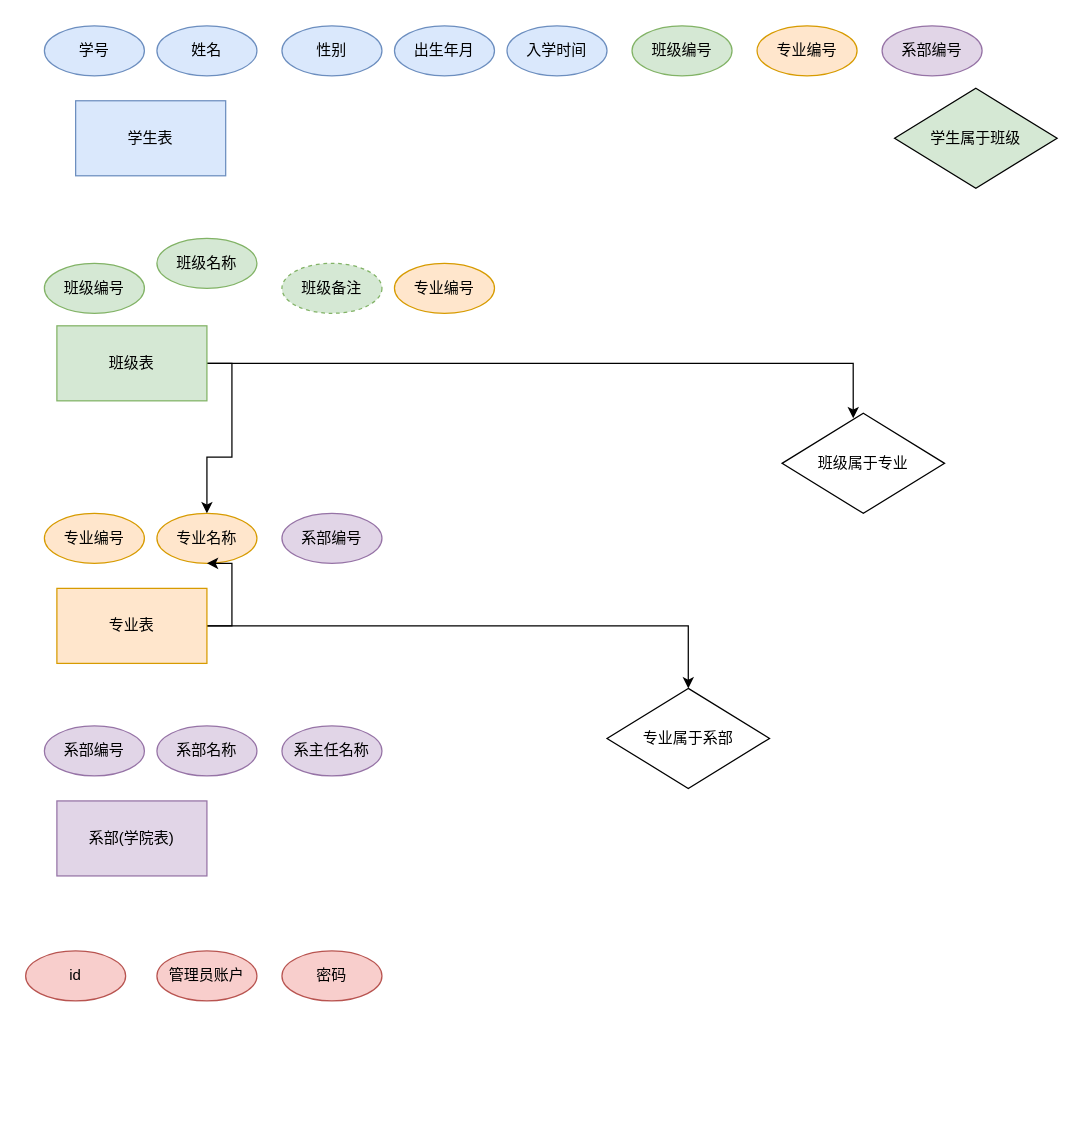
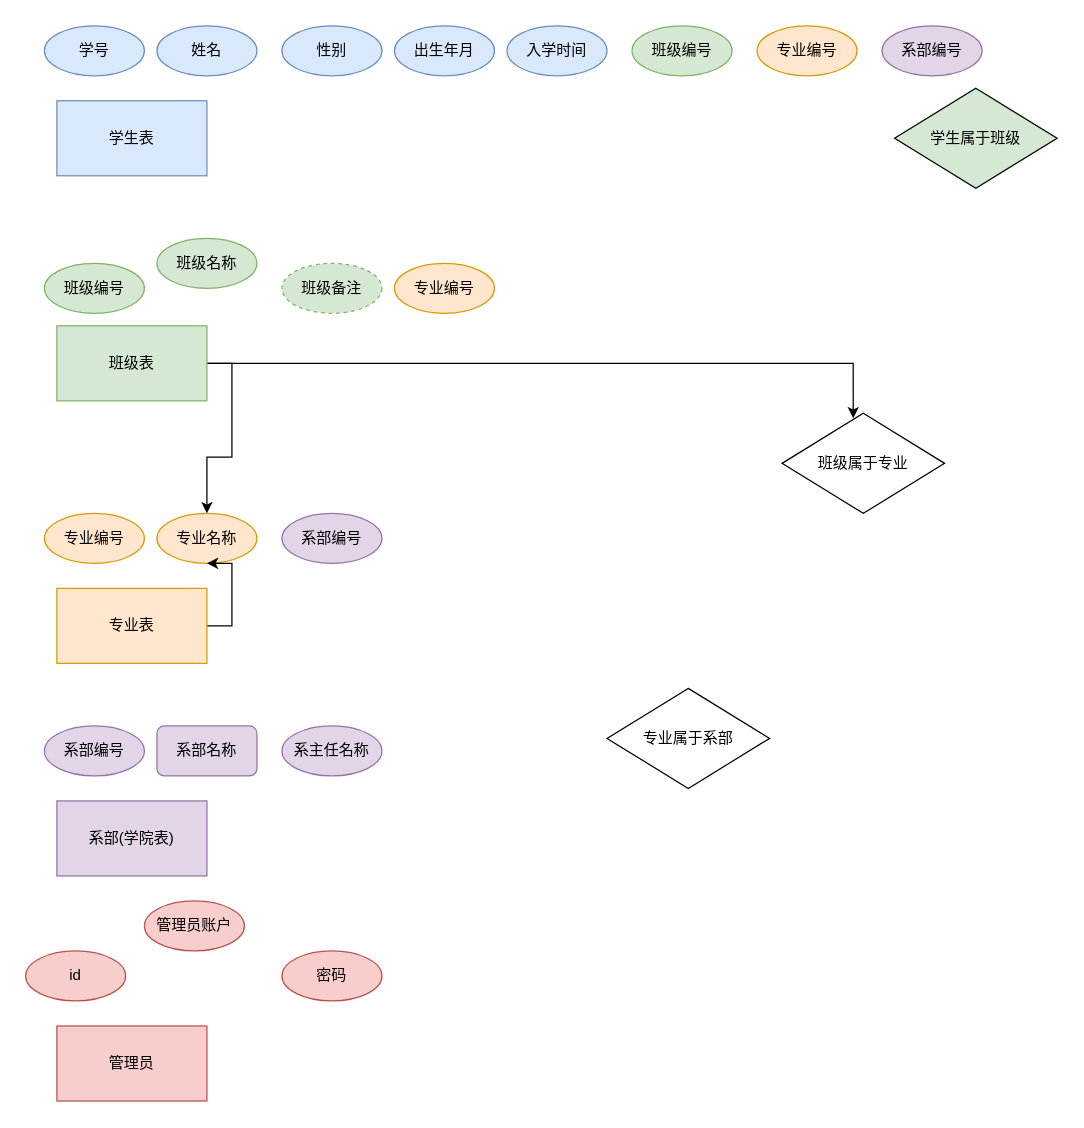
(151, 138) -> (132, 138)
(487, 626) -> none
(207, 751) -> (207, 751)
(207, 976) -> (194, 926)
none -> (132, 1063)
